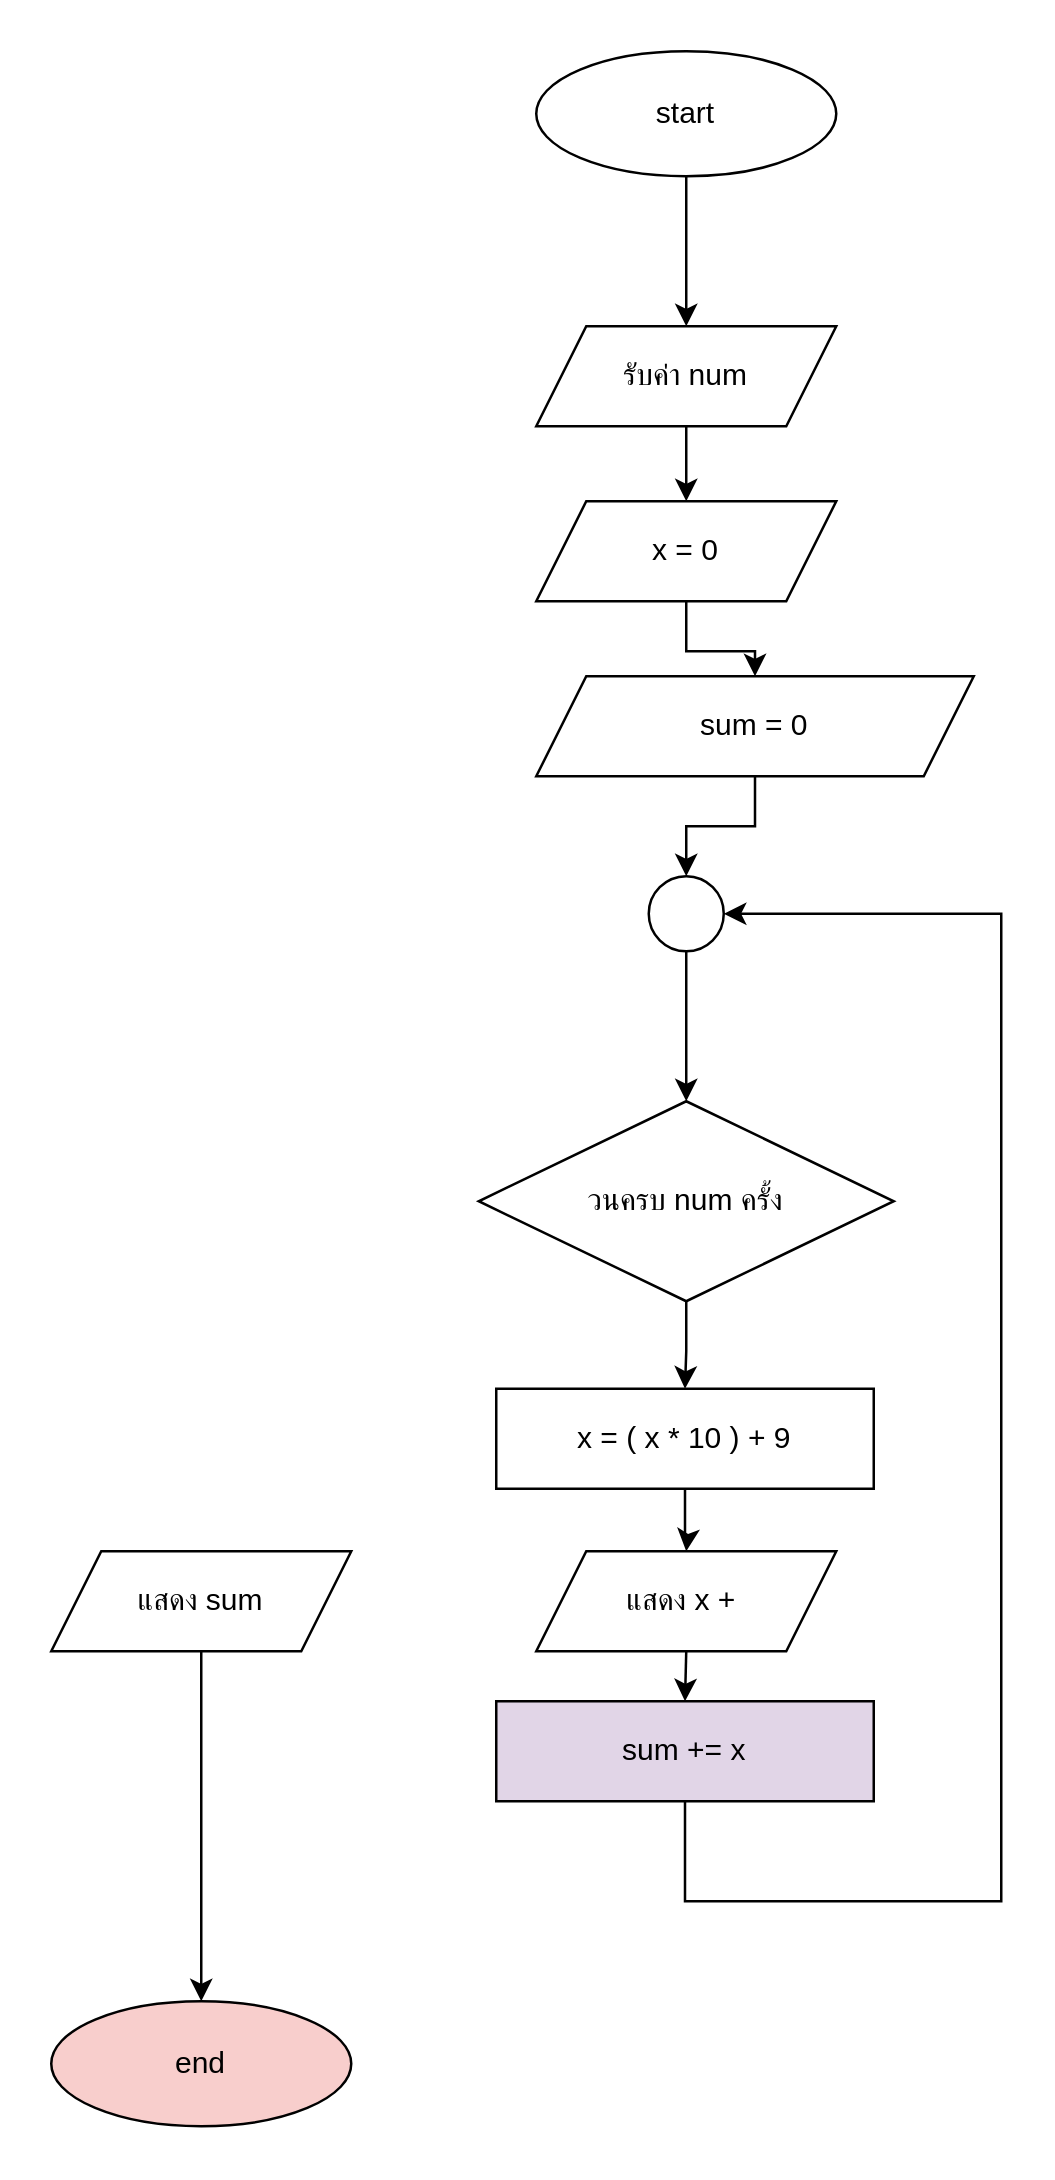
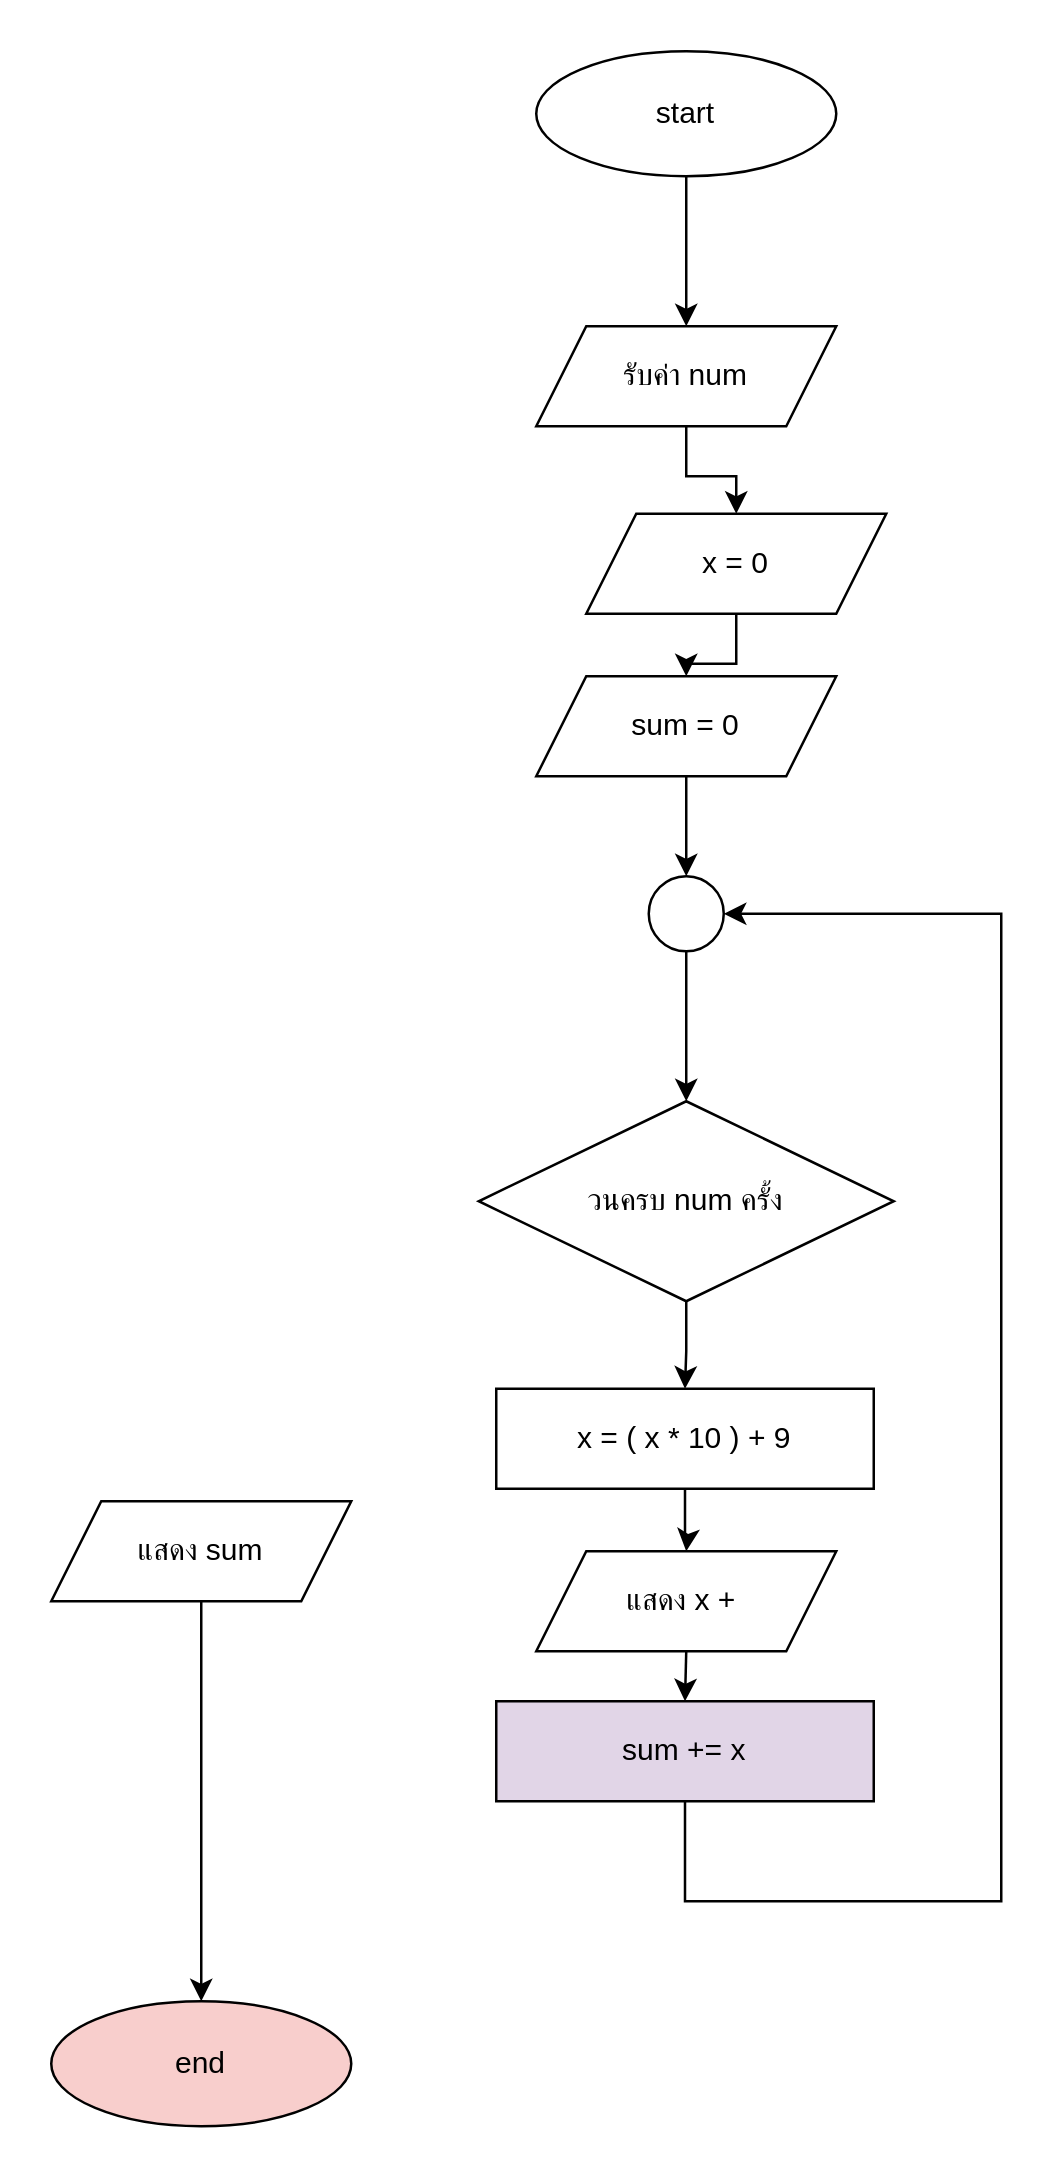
(686, 551) -> (736, 564)
(755, 726) -> (686, 726)
(201, 1601) -> (201, 1551)
